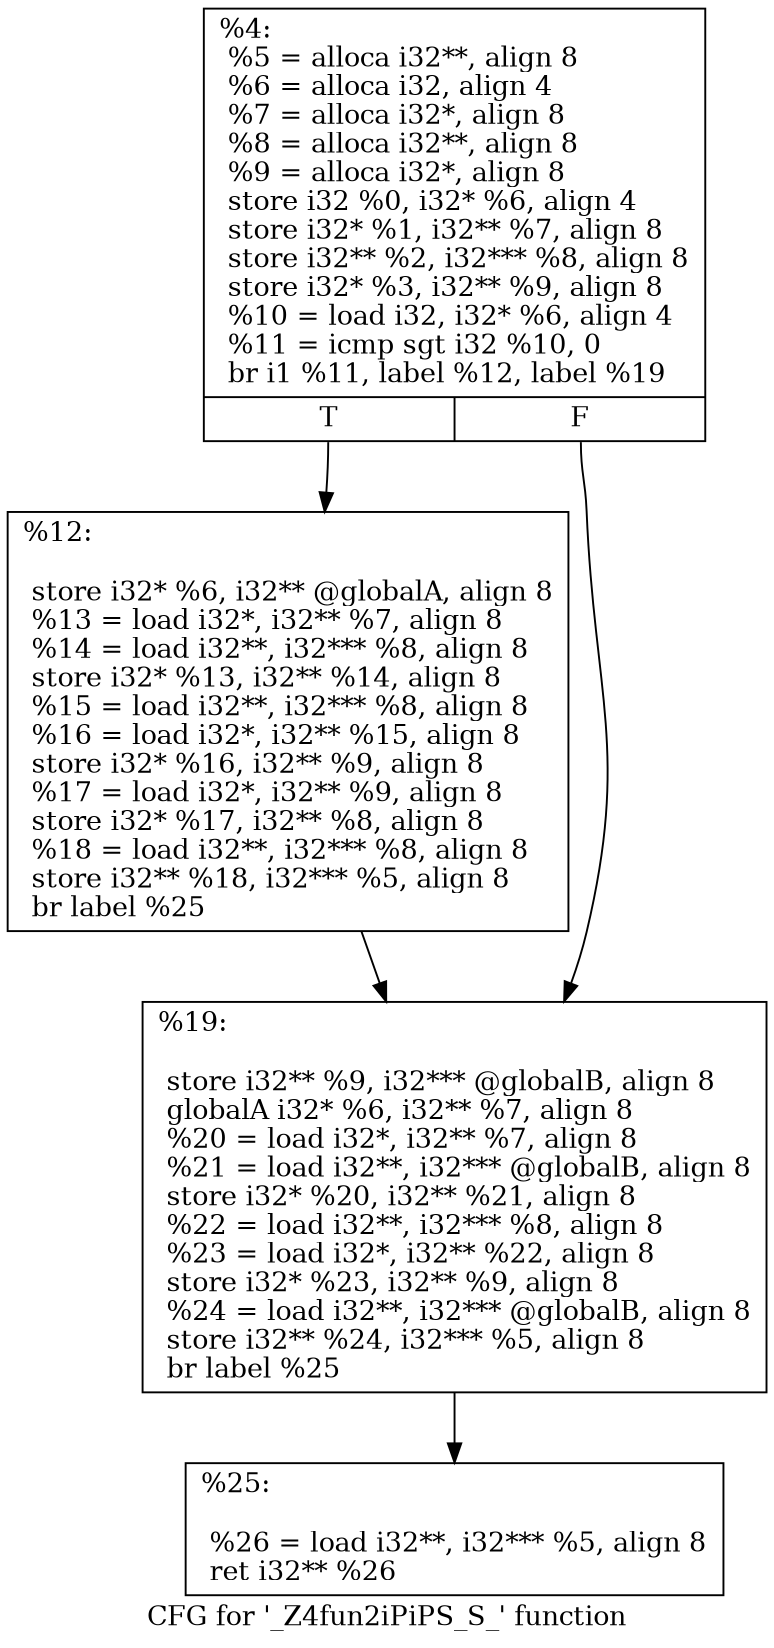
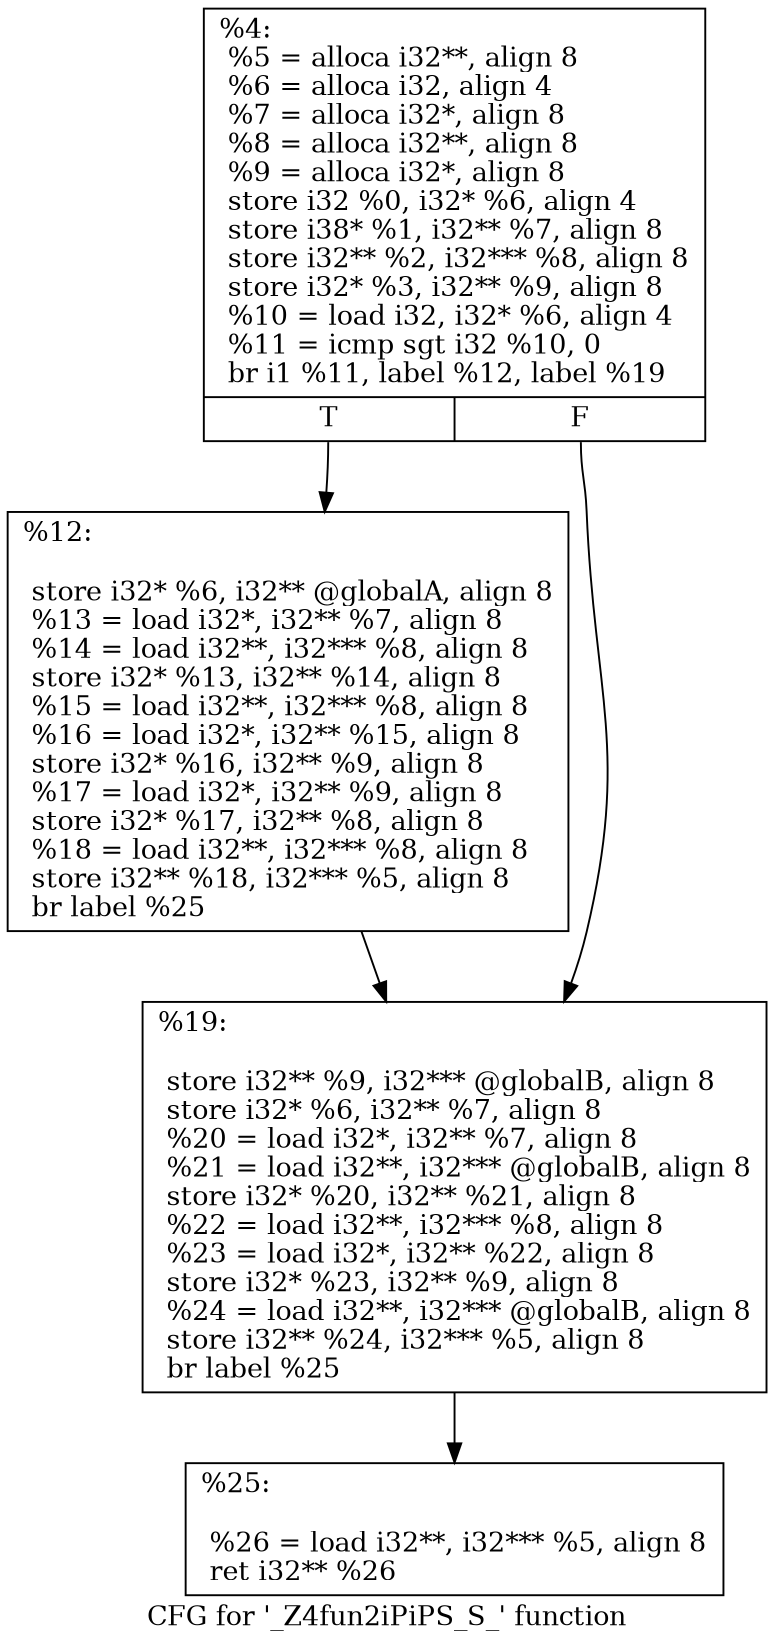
(441, 231) -> (441, 231)
(396, 1111) -> (380, 1111)
